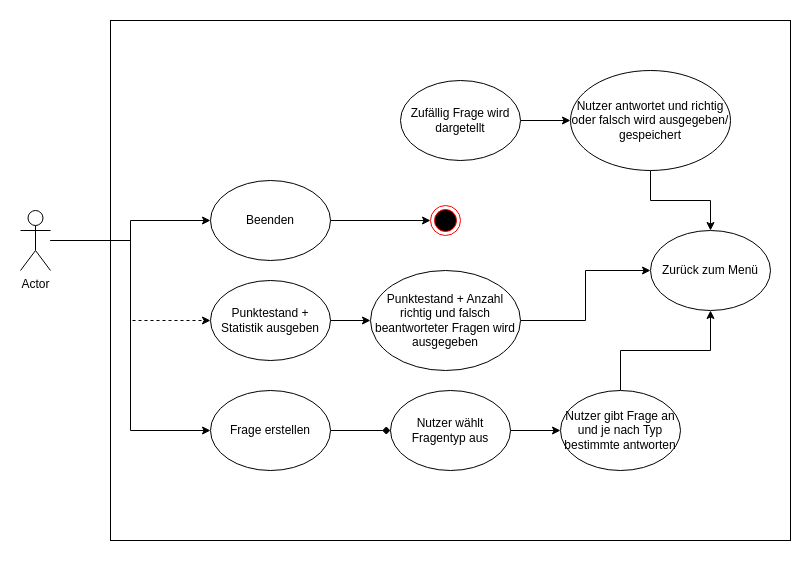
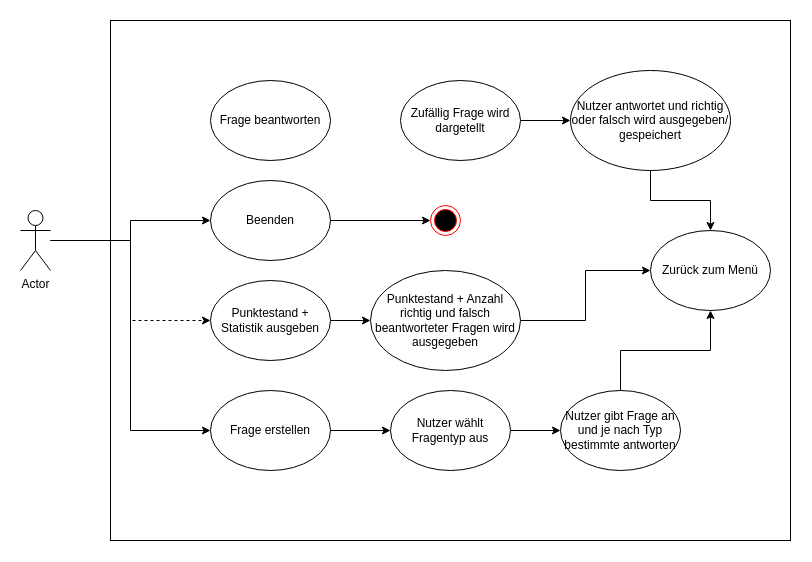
none -> (271, 121)
(382, 431) -> (382, 431)
